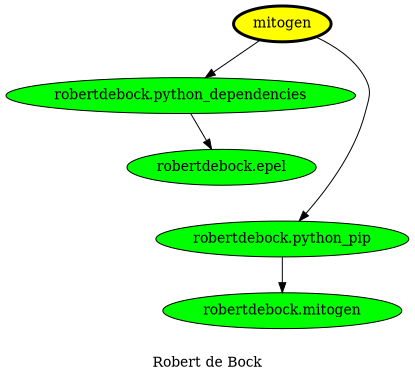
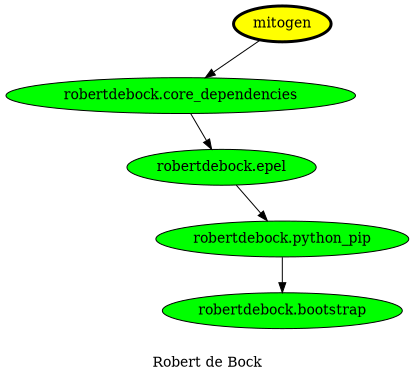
(181, 96) -> (181, 96)
(363, 121) -> (249, 199)
(282, 311) -> (282, 311)
